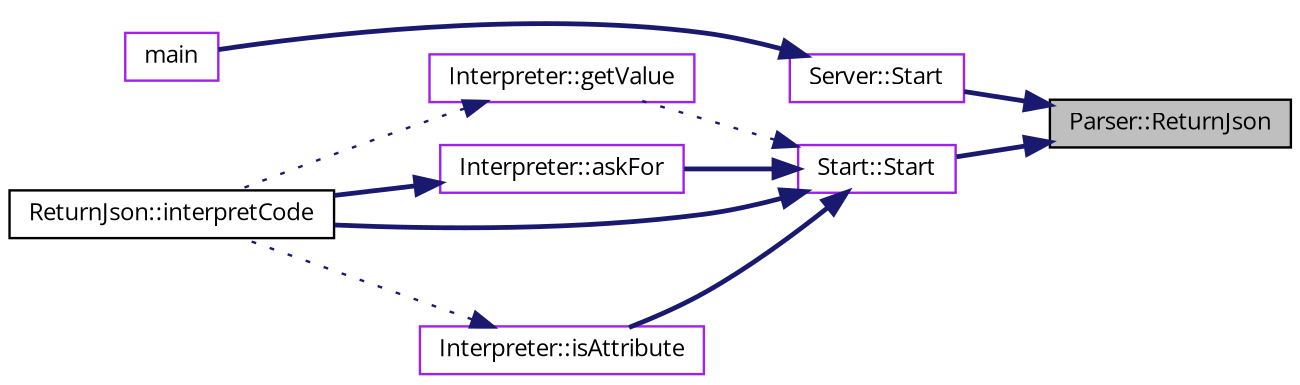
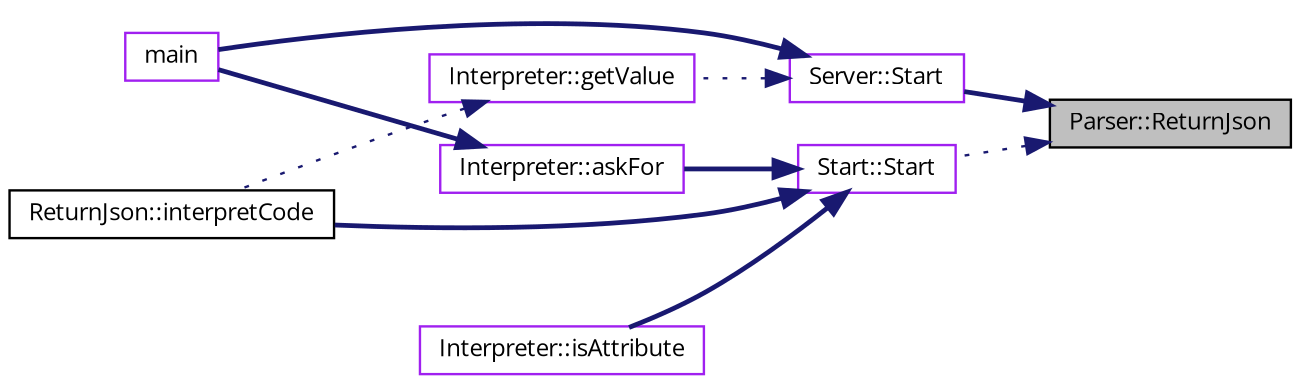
(709, 120) -> (730, 78)
(991, 151) -> (991, 151)
(375, 191) -> (338, 105)
(356, 278) -> none
